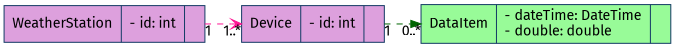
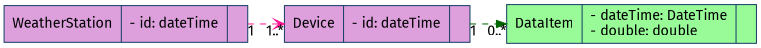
(153, 23) -> (174, 23)
(332, 23) -> (397, 23)
